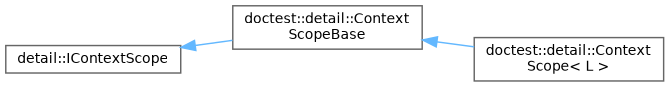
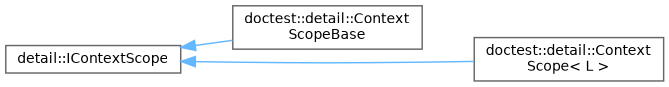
(456, 44) -> (335, 63)
